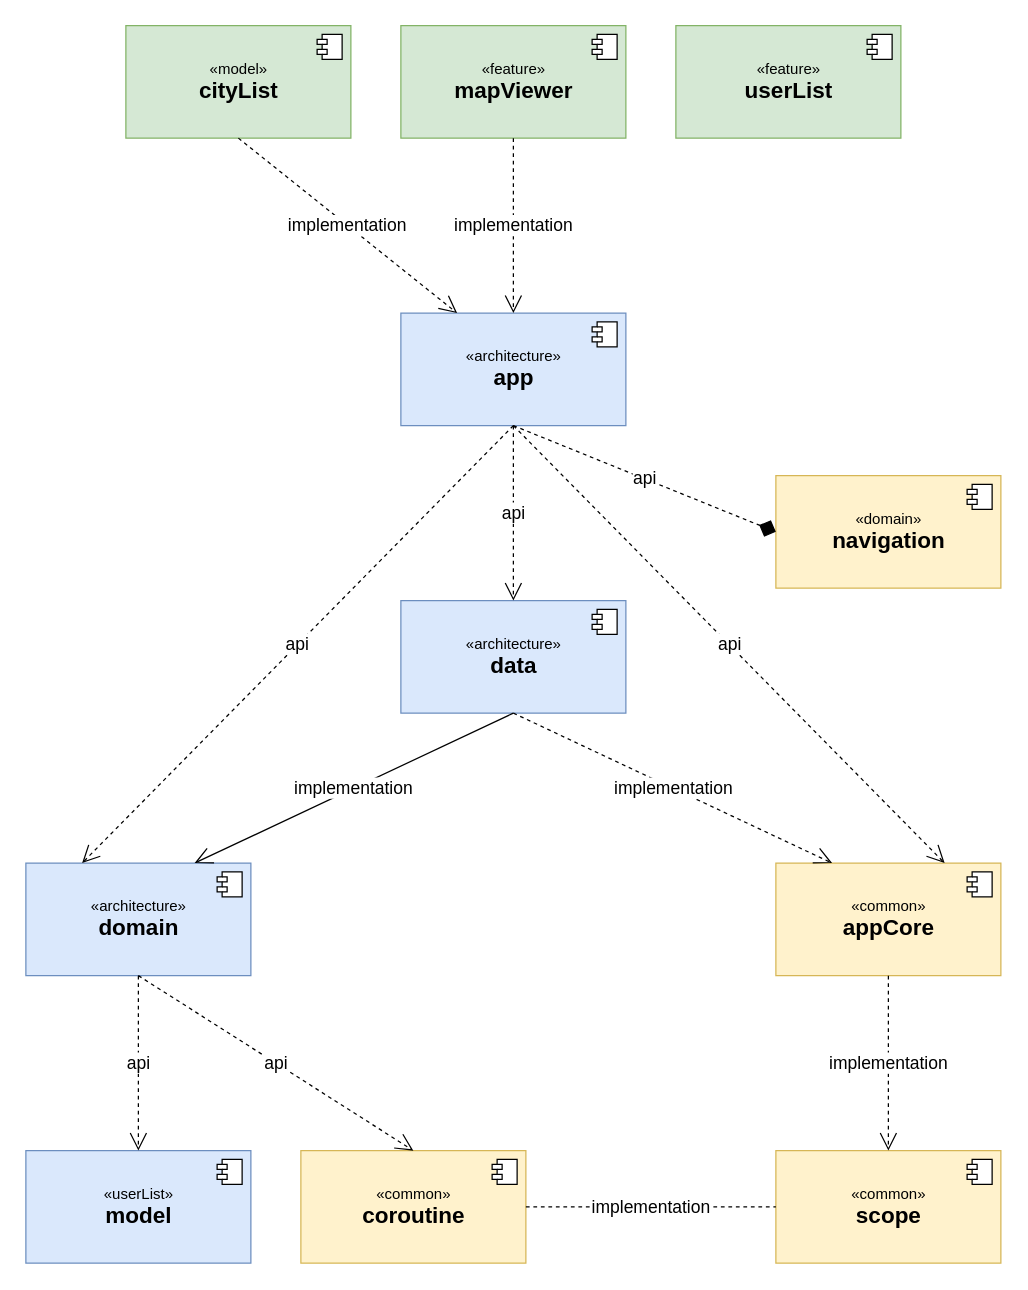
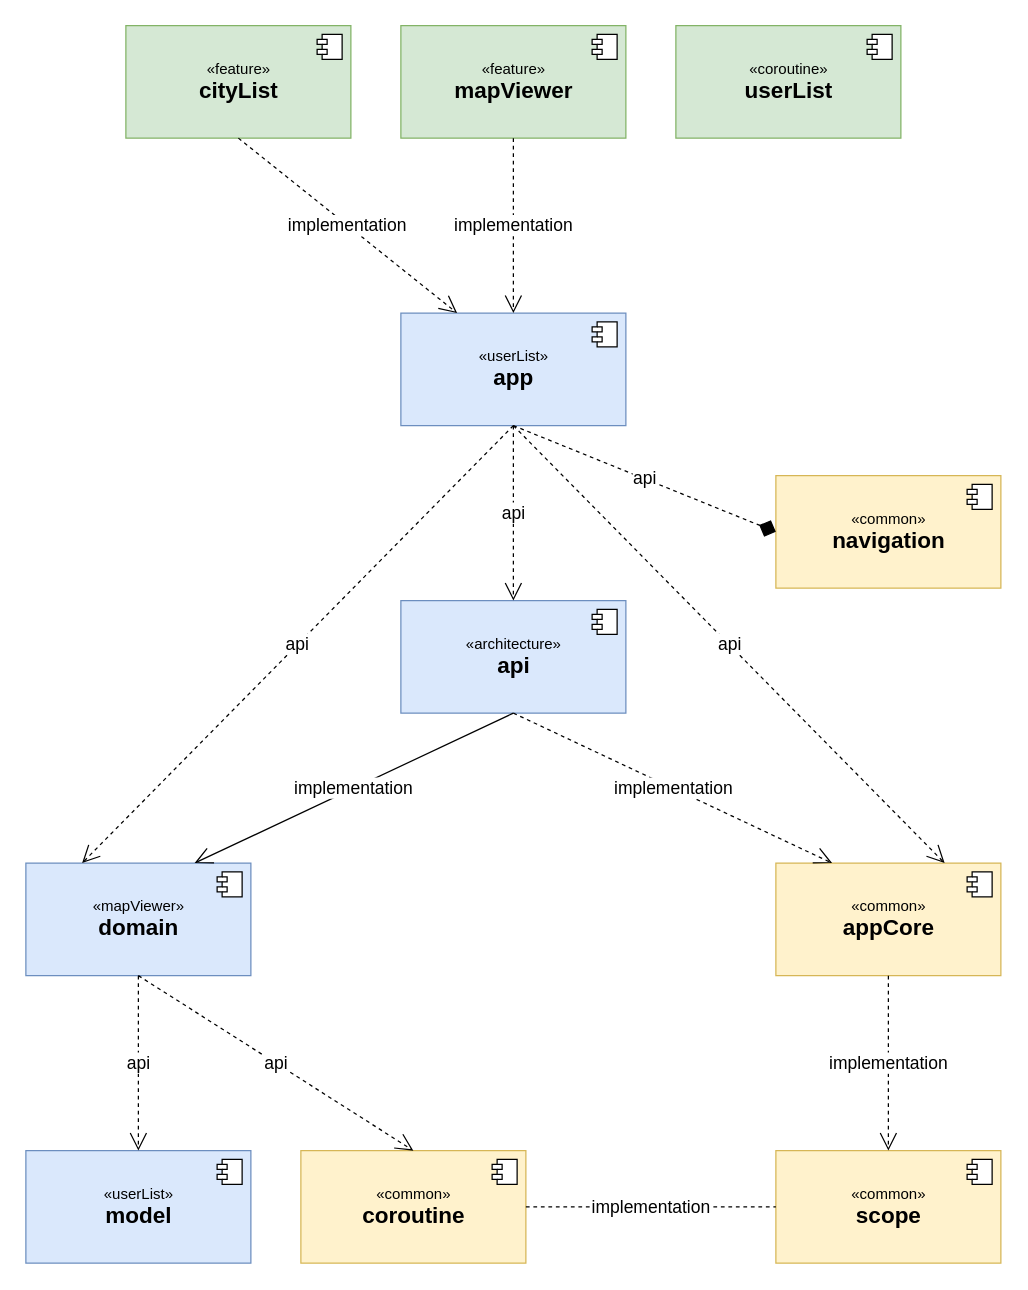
(239, 82) -> (239, 82)
(789, 82) -> (789, 82)
(514, 369) -> (514, 369)
(889, 532) -> (889, 532)
(514, 657) -> (514, 657)
(139, 919) -> (139, 919)
